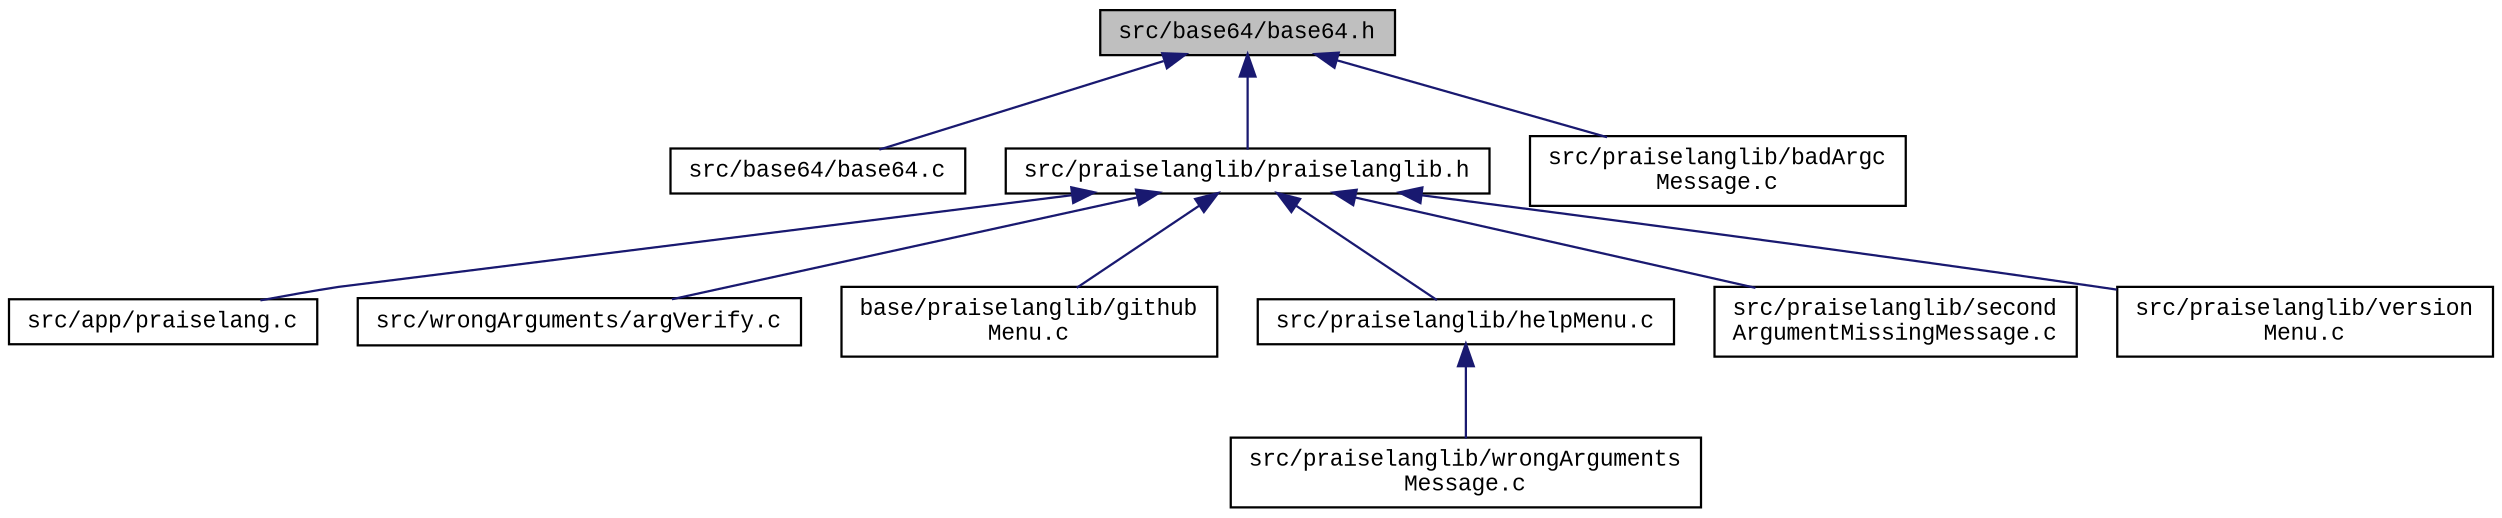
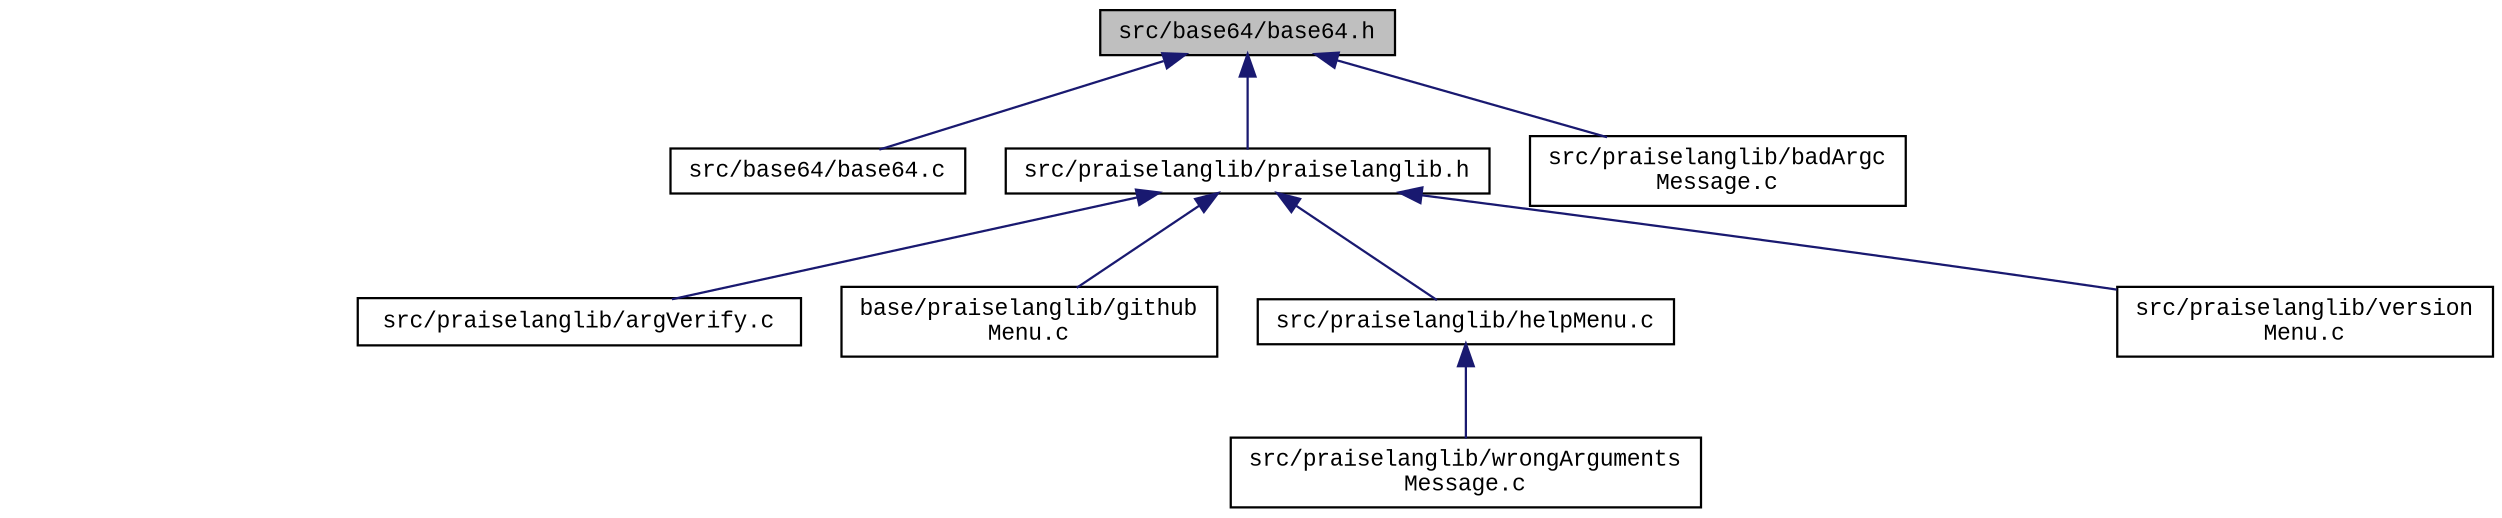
(163, 322) -> none
(579, 322) -> (579, 322)
(1896, 322) -> none
